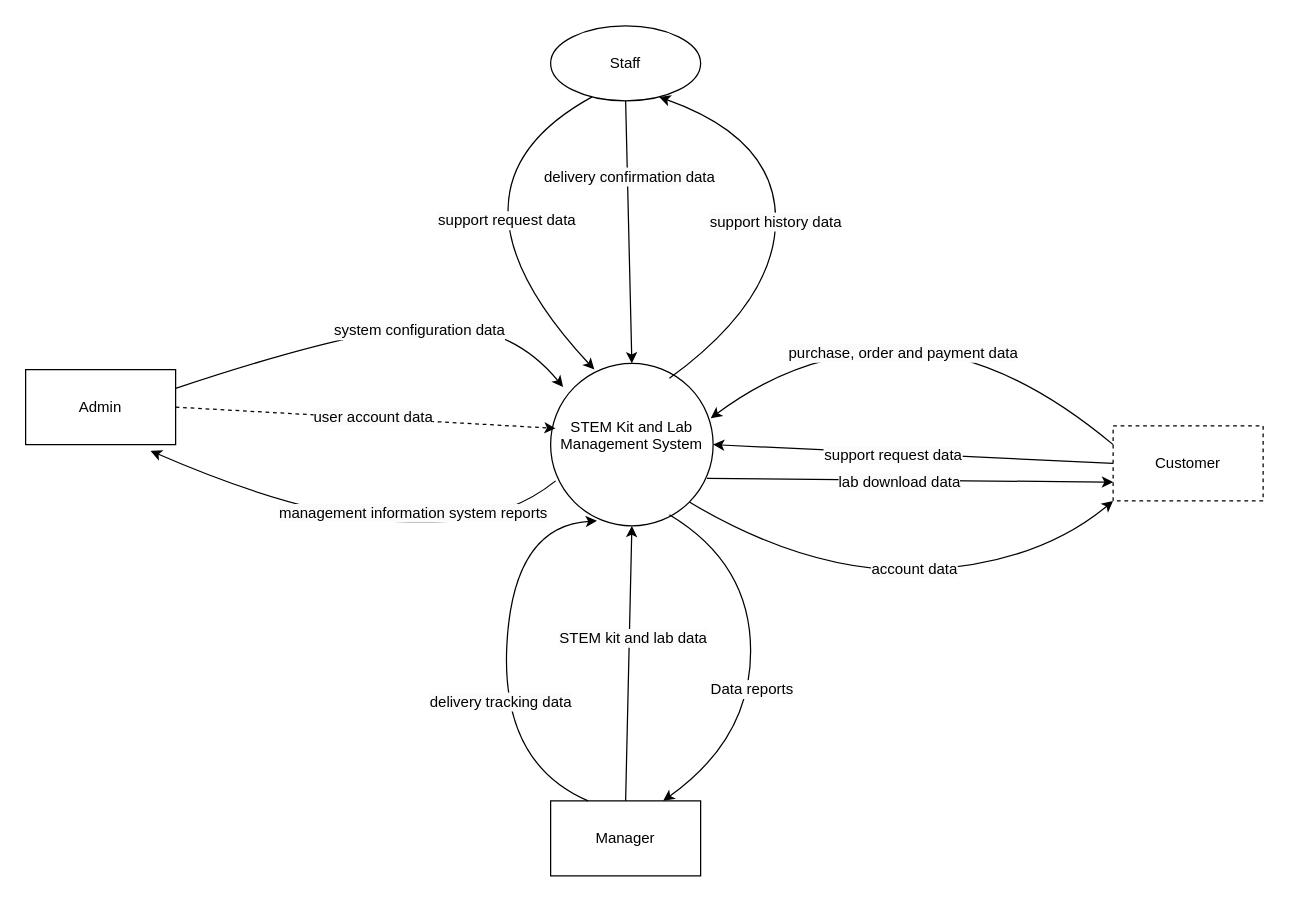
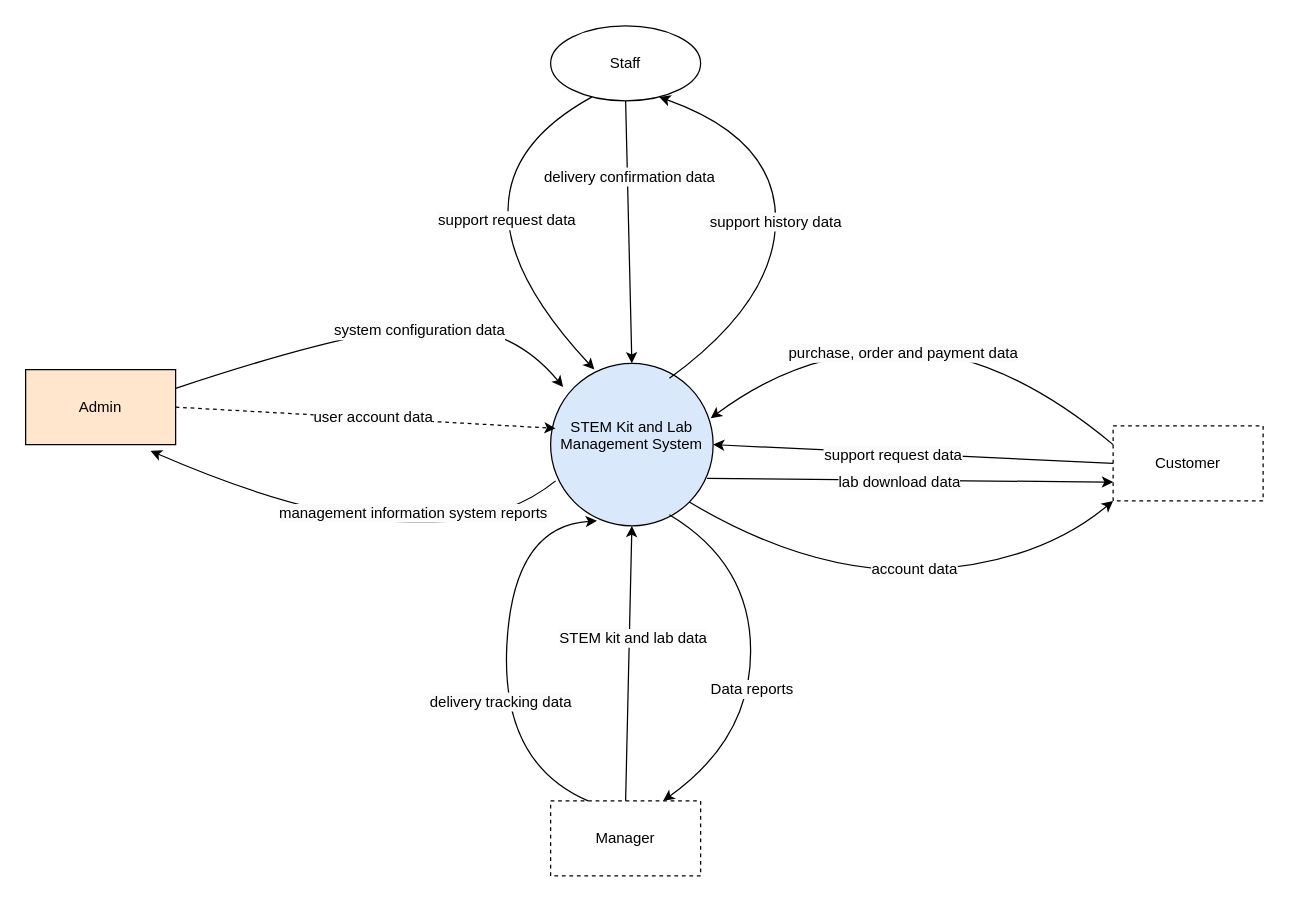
(101, 407) -> (101, 407)
(632, 444) -> (632, 444)
(626, 838) -> (626, 838)
